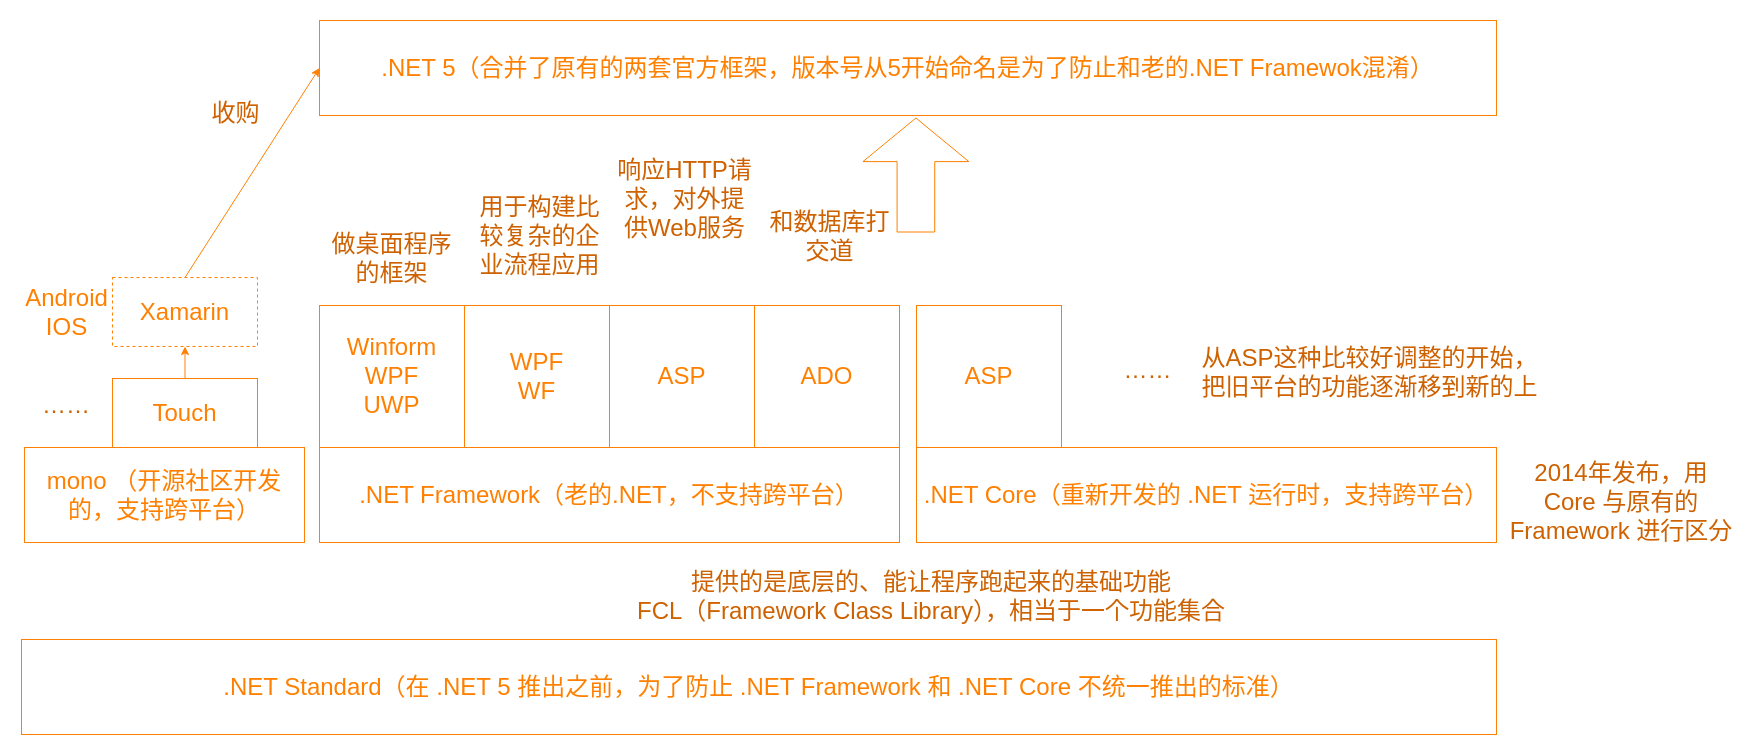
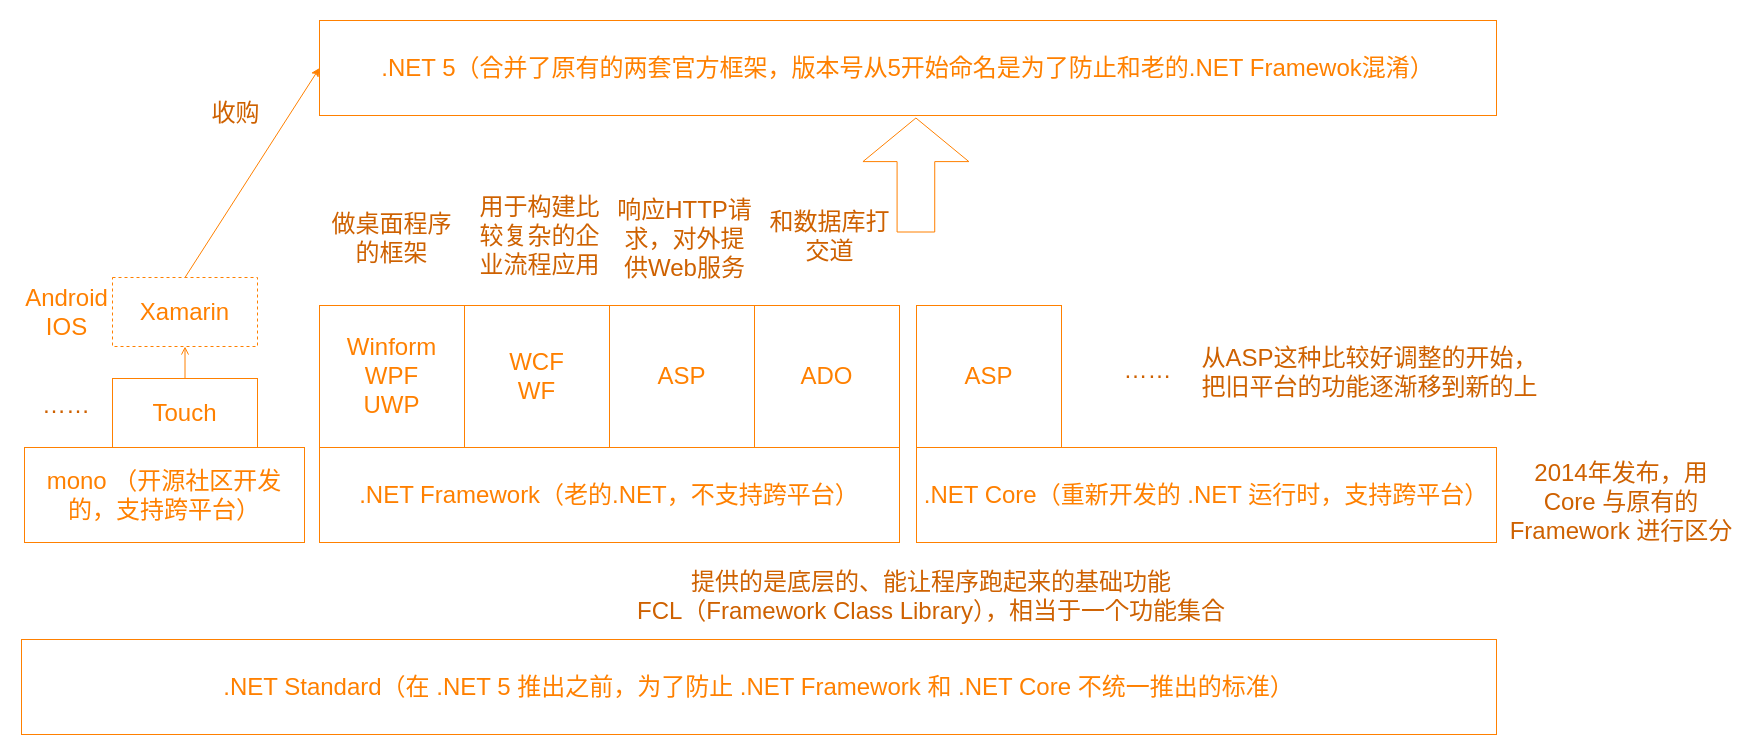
(685, 198) -> (685, 238)
(392, 258) -> (392, 238)
(185, 355) -> (185, 353)
(537, 377) -> (537, 377)
